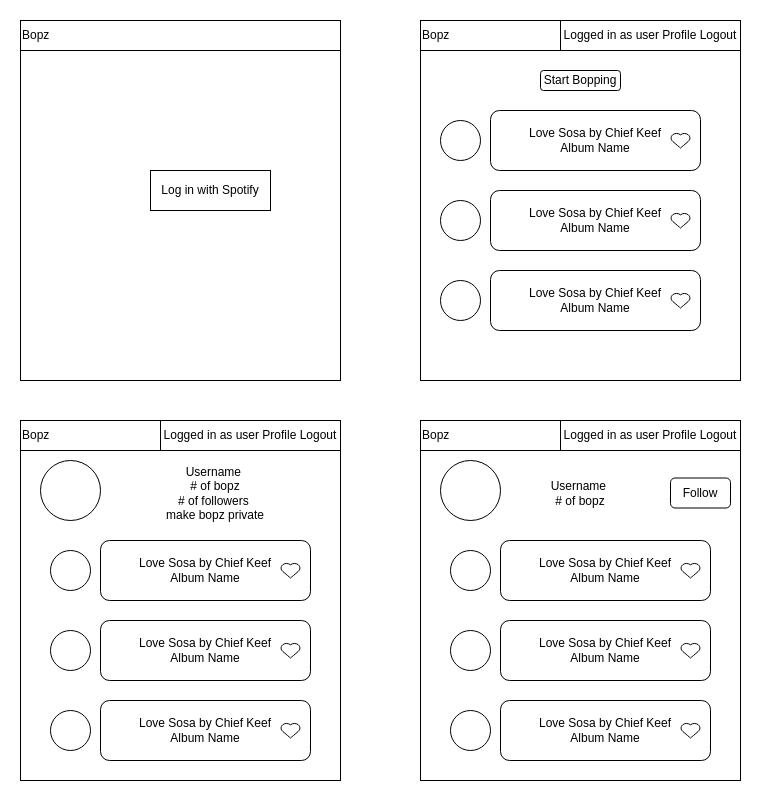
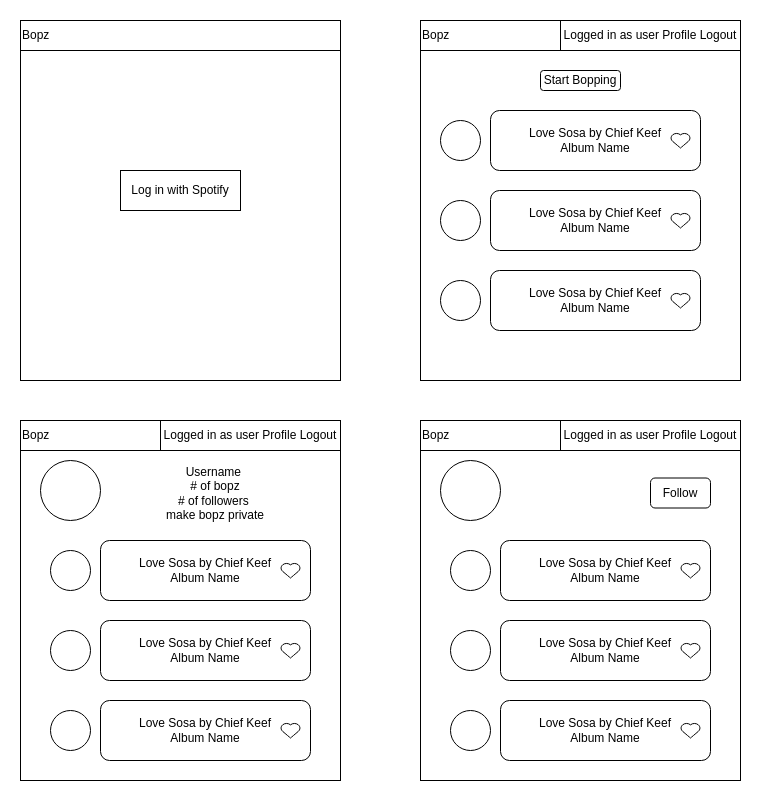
(211, 191) -> (181, 191)
(581, 493) -> none
(701, 493) -> (681, 493)
